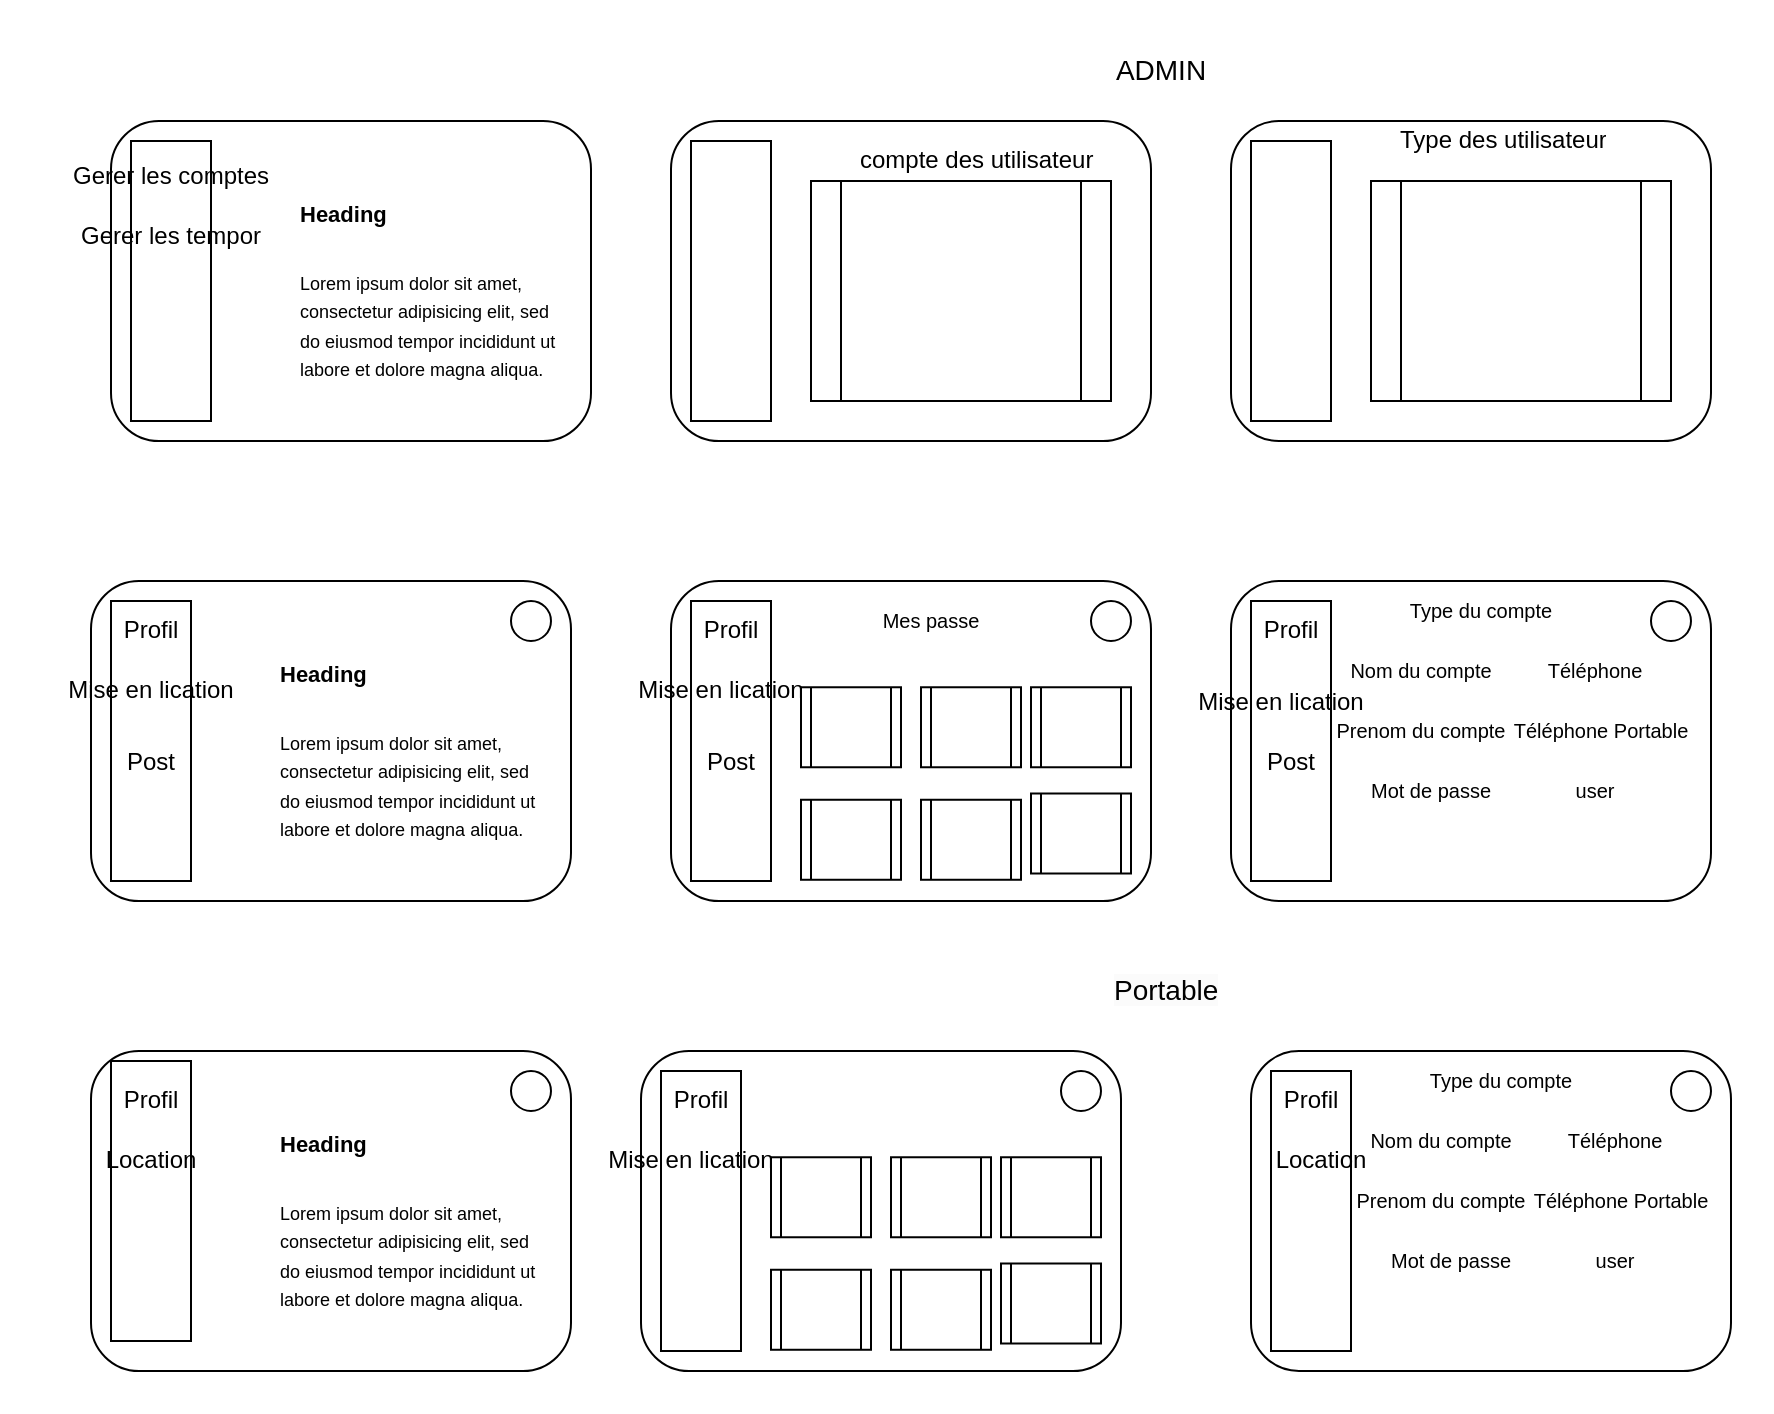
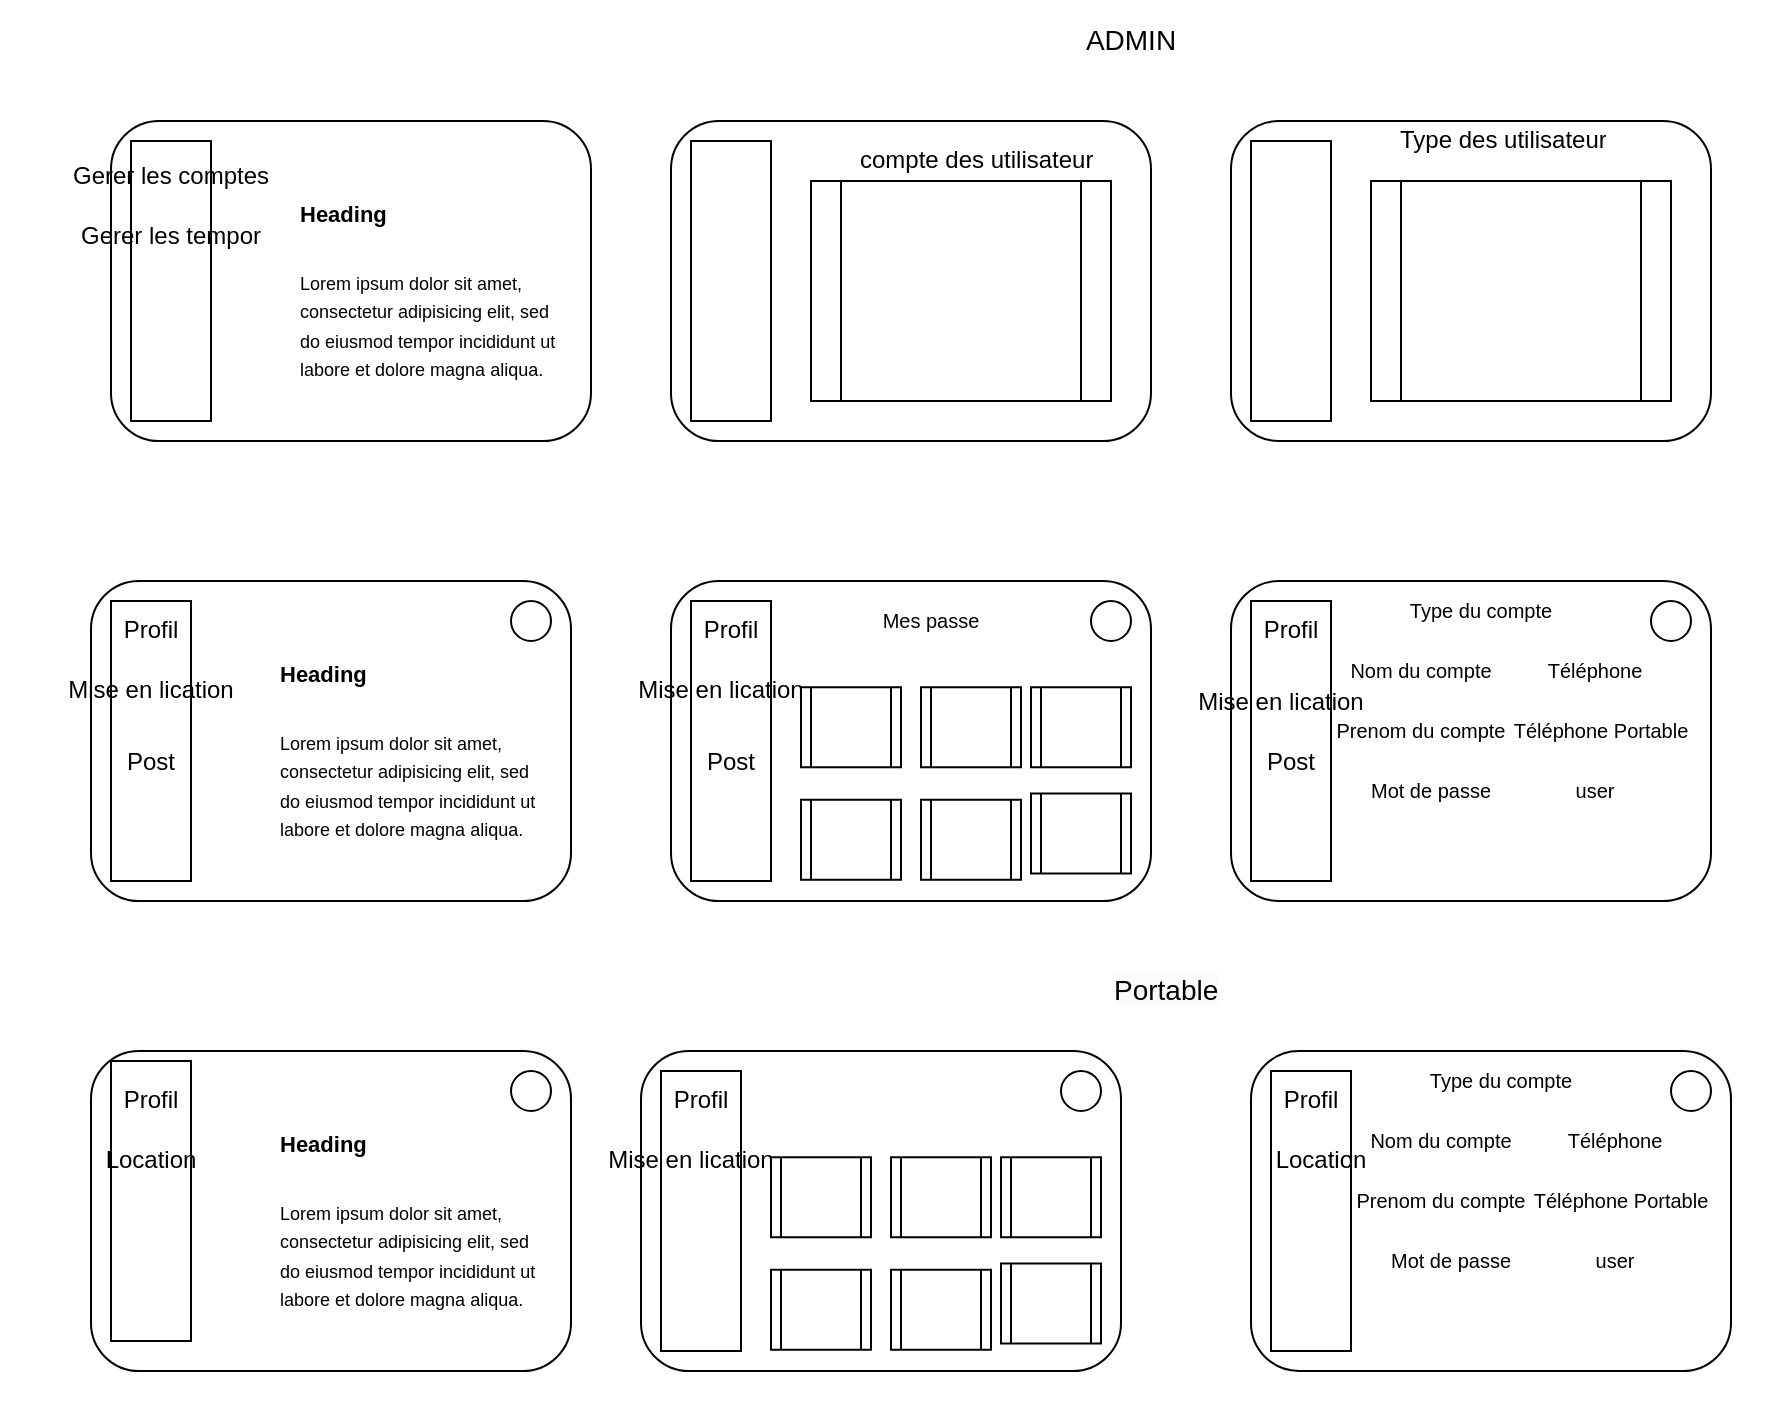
(1161, 71) -> (1131, 41)
